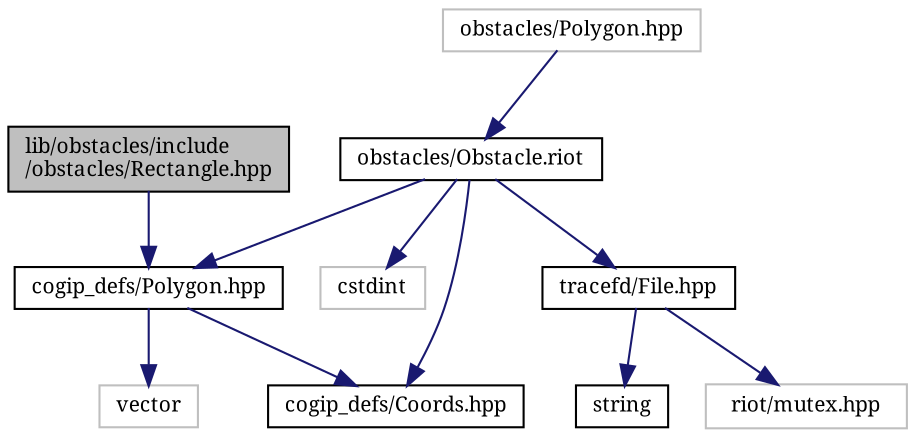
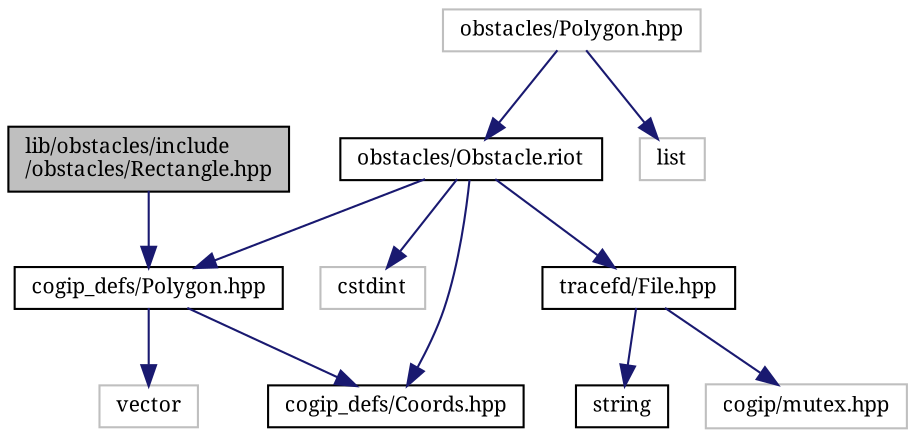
none -> (672, 159)
(806, 406) -> (806, 406)
